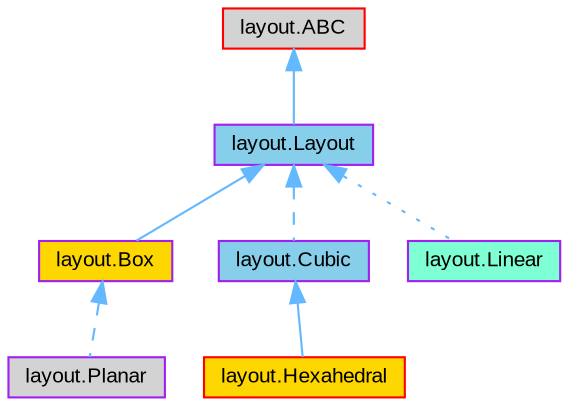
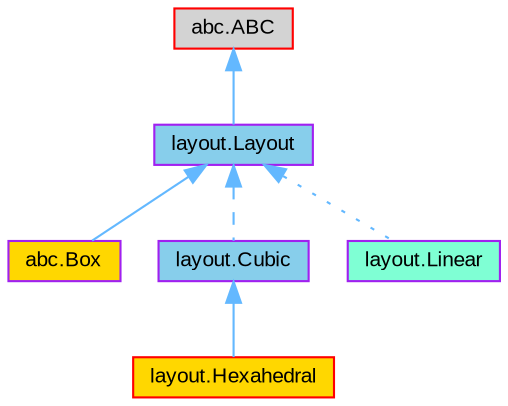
(294, 29) -> (234, 29)
(106, 261) -> (64, 261)
(87, 377) -> none
